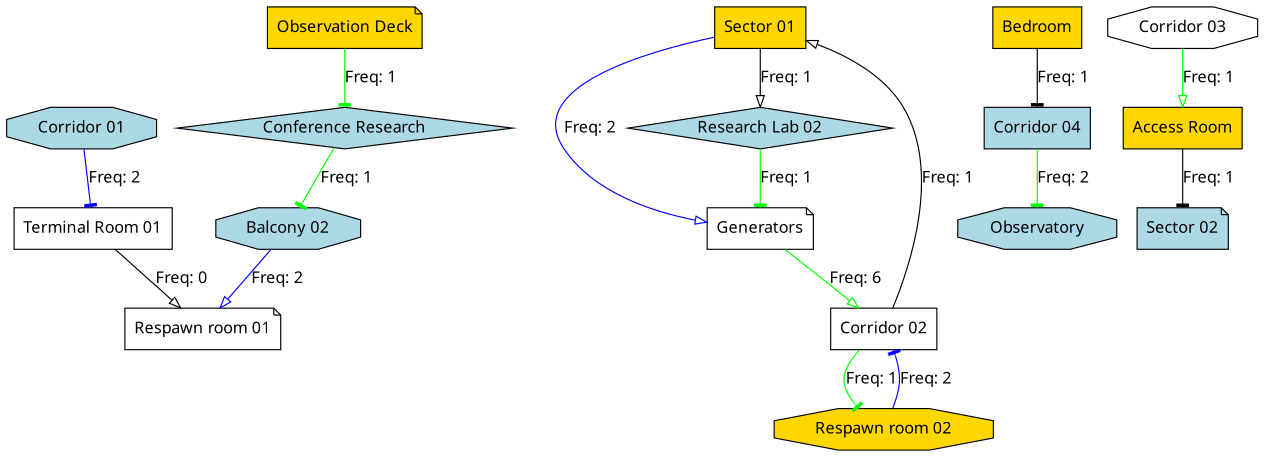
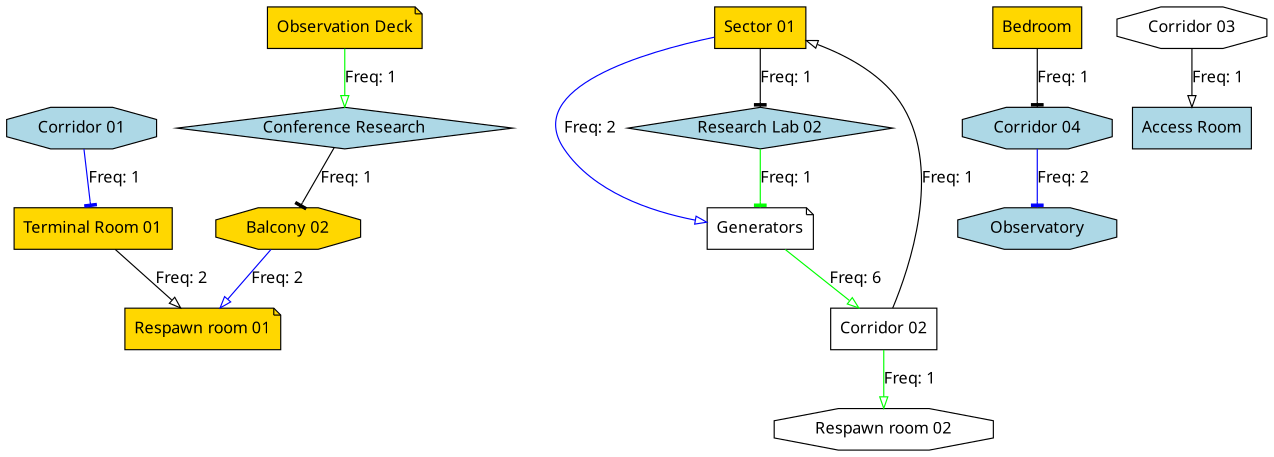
(760, 72) -> (760, 75)
(1183, 72) -> (1192, 72)
(345, 75) -> (345, 72)
(1037, 128) -> (1037, 128)
(1183, 128) -> (1192, 128)
(318, 175) -> (318, 175)
(1037, 175) -> (1037, 175)
(115, 178) -> (115, 178)
(93, 229) -> (93, 229)
(288, 229) -> (288, 229)
(1183, 229) -> none
(182, 279) -> (182, 279)
(203, 329) -> (203, 329)
(844, 376) -> (884, 373)
(899, 383) -> none
(884, 429) -> (884, 429)
